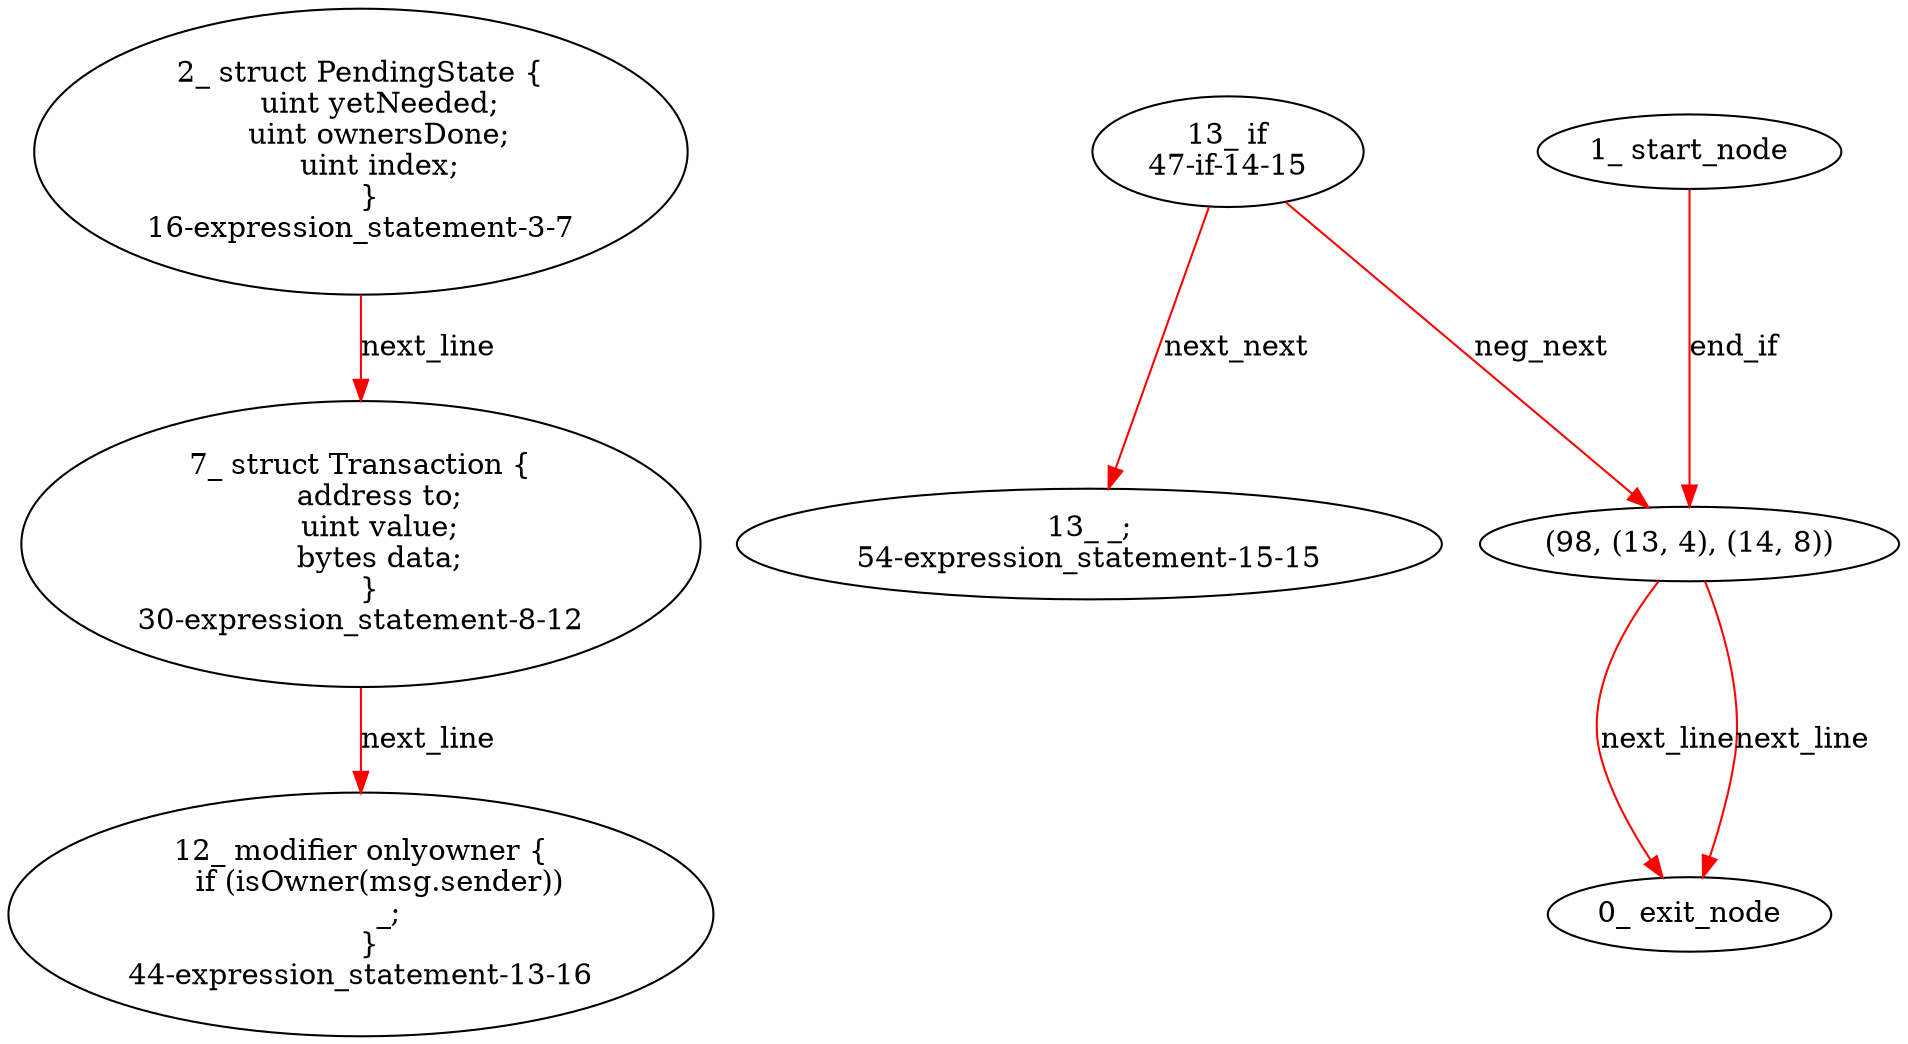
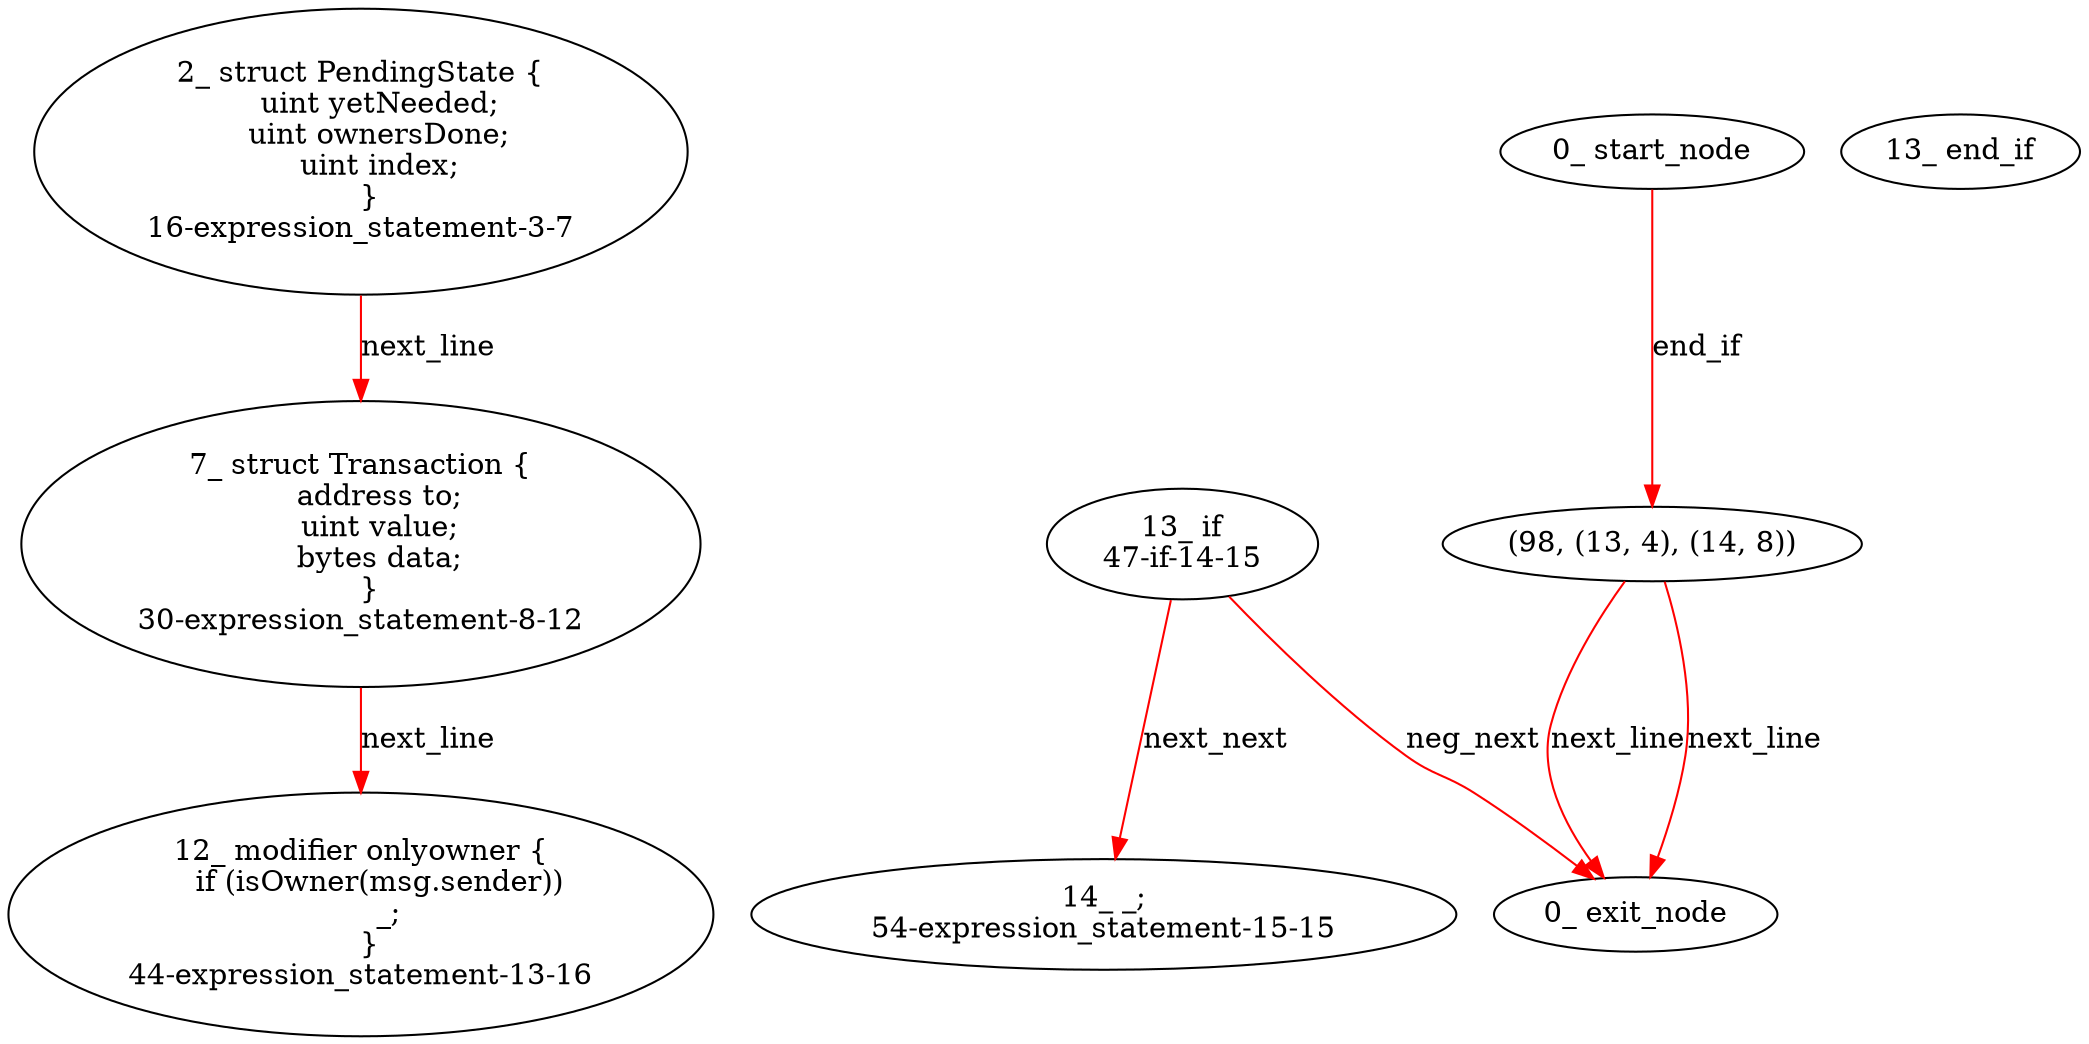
(1690, 152) -> (1652, 152)
none -> (1961, 152)
(1459, 348) -> (1392, 745)
(1089, 544) -> (1104, 914)
